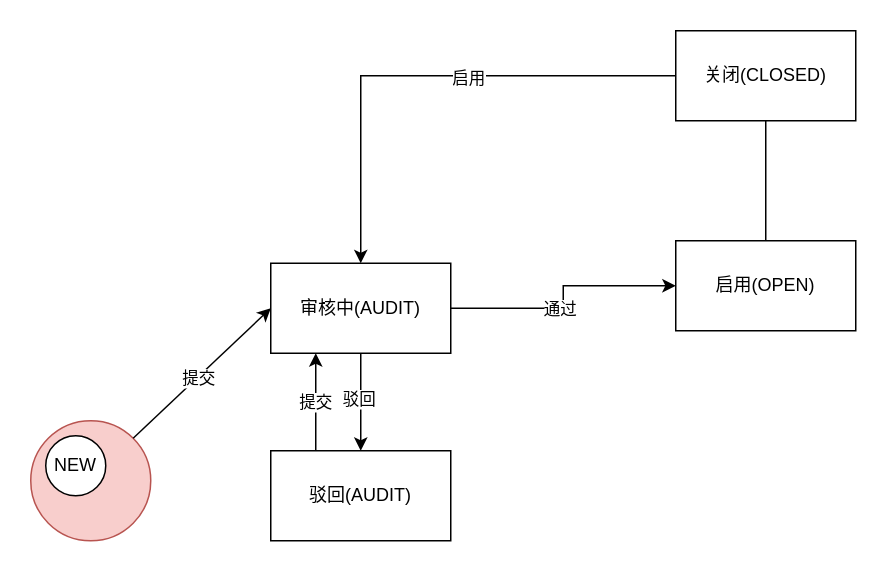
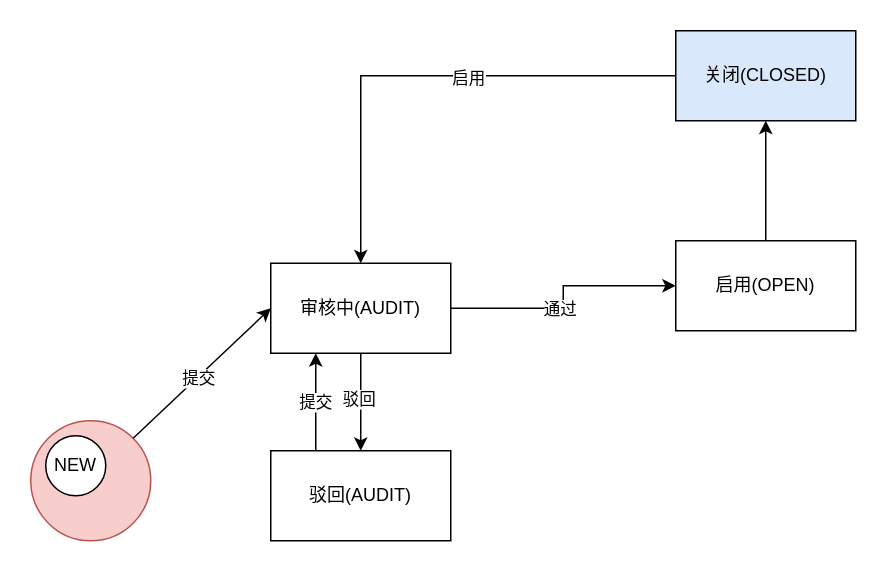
(766, 76) -> (766, 76)
(766, 127) -> (766, 132)
